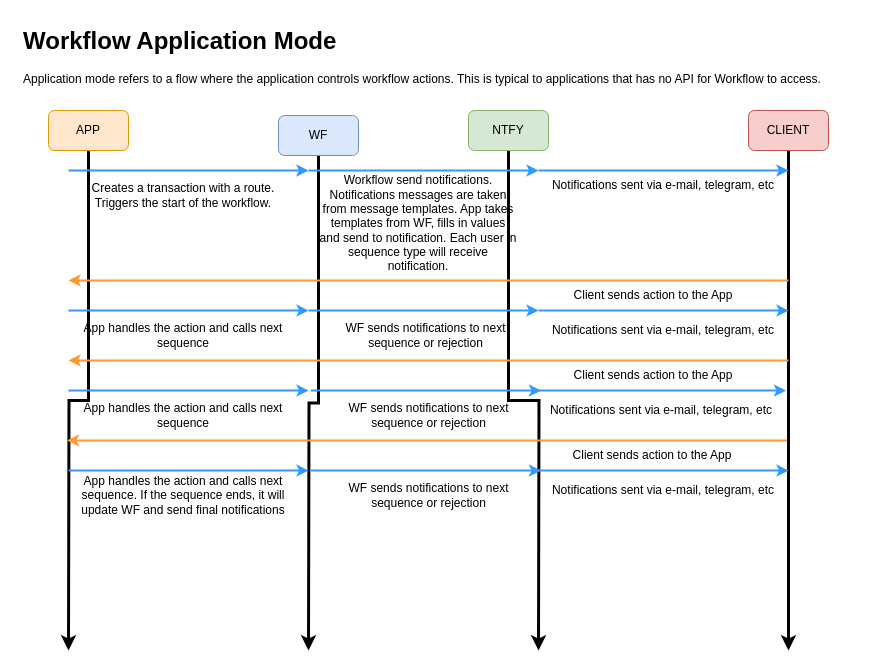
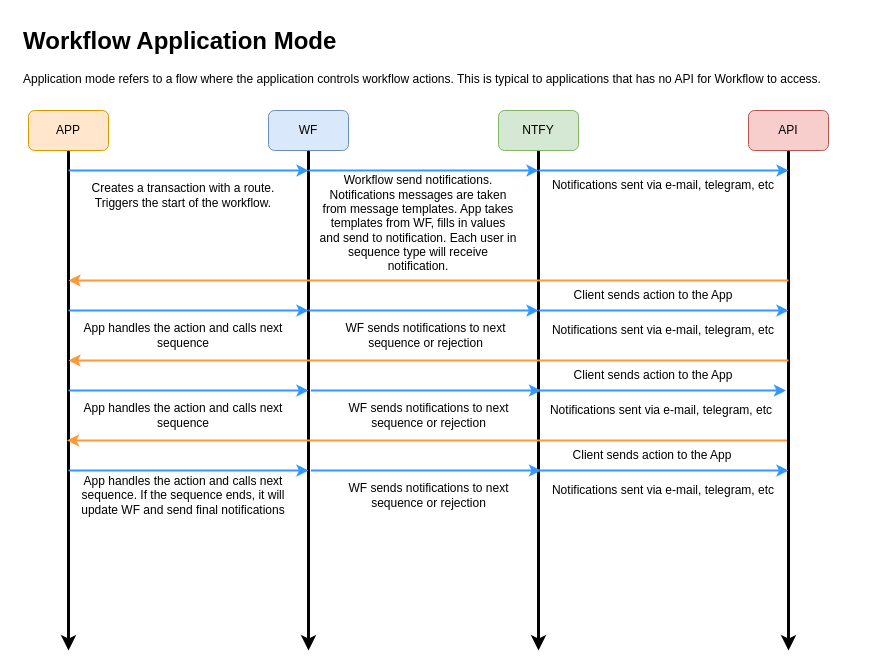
(89, 131) -> (69, 131)
(509, 131) -> (539, 131)
(789, 131) -> (789, 131)
(319, 136) -> (309, 131)
